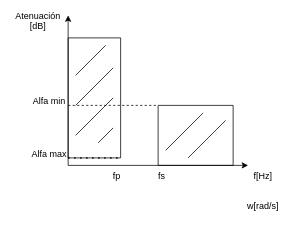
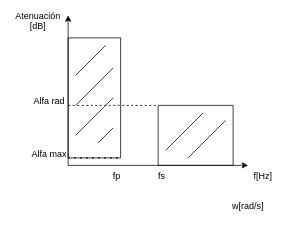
(49, 102) -> (49, 102)
(263, 207) -> (248, 207)
